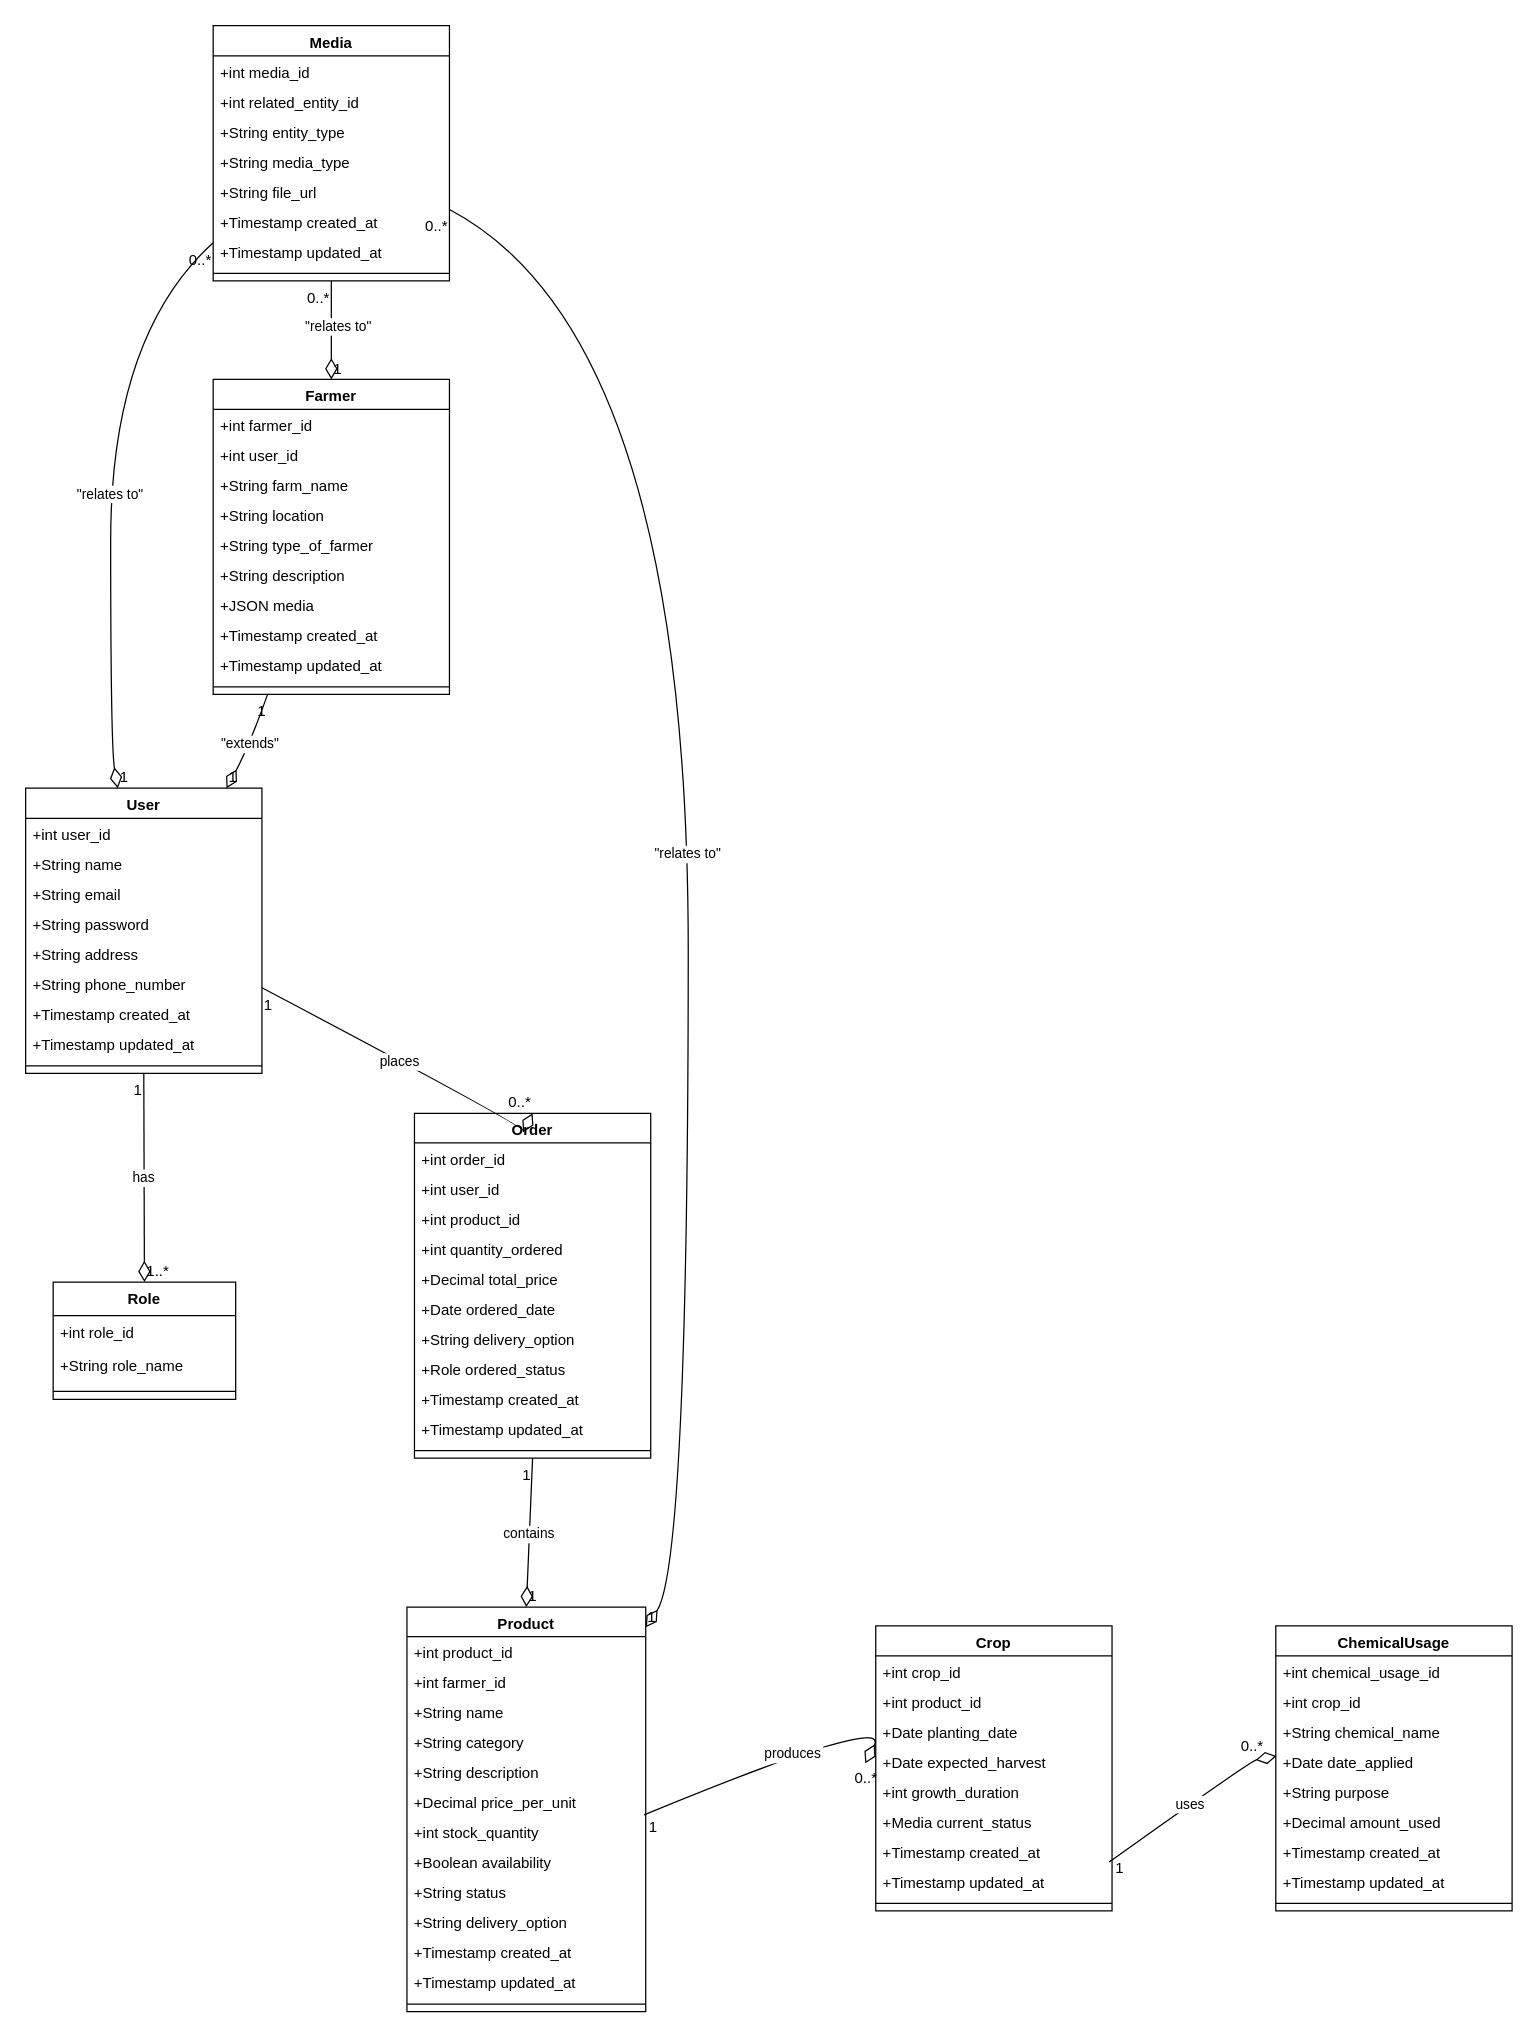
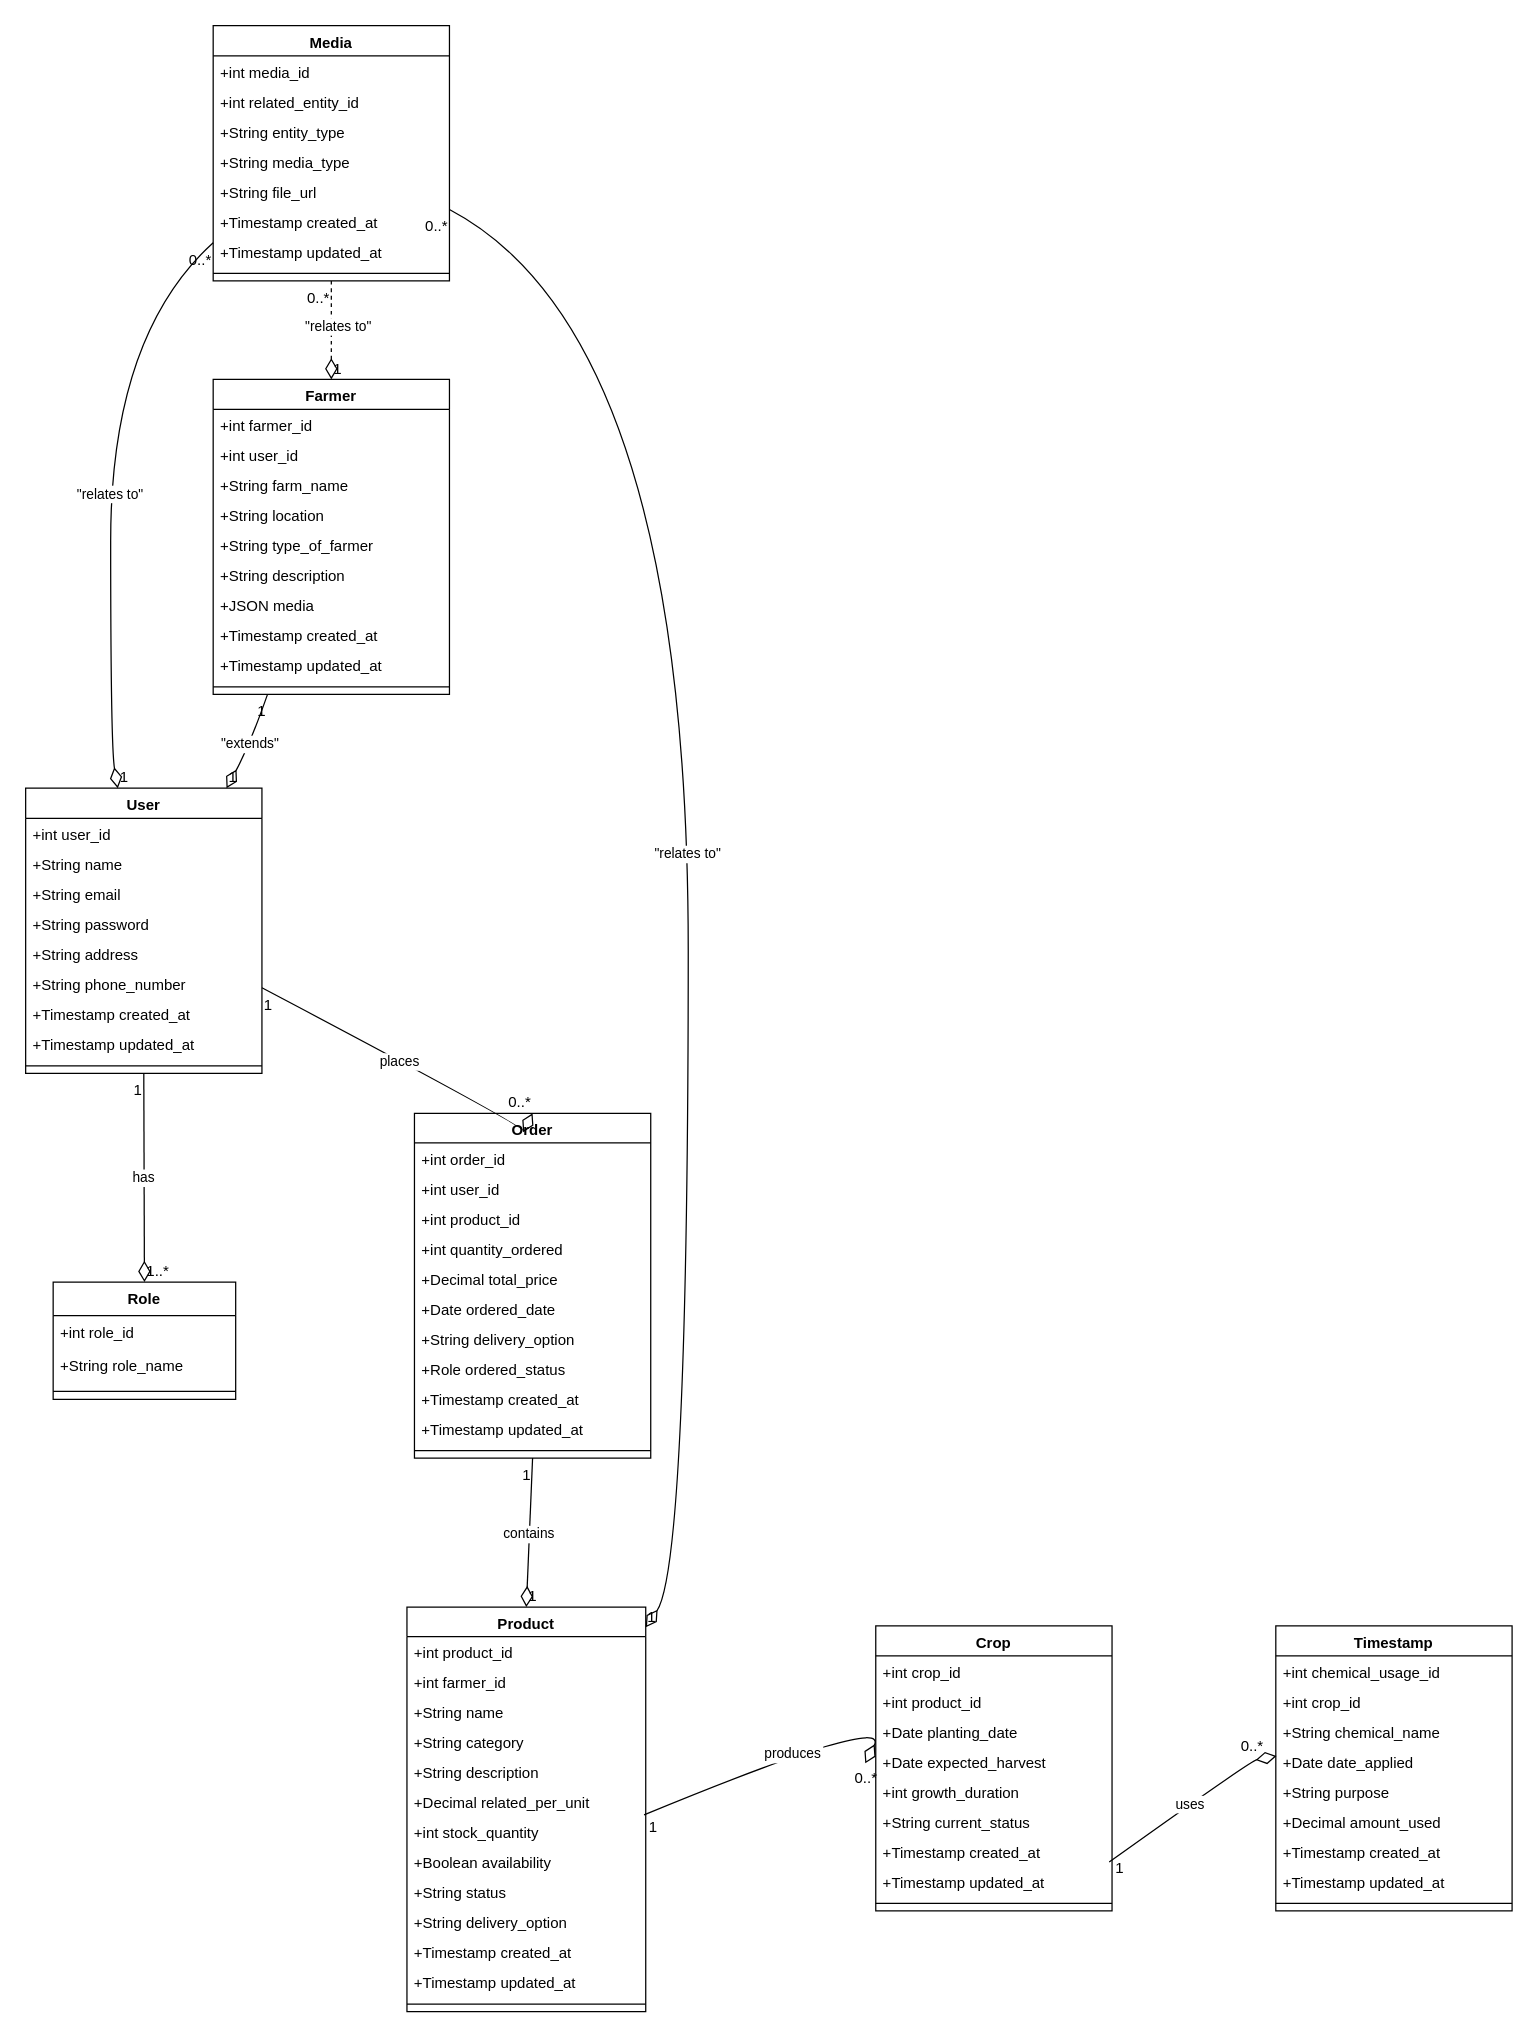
(331, 302) -> (331, 302)
(1393, 1643) -> (1393, 1643)
(501, 1803) -> (509, 1803)
(967, 1823) -> (971, 1823)
